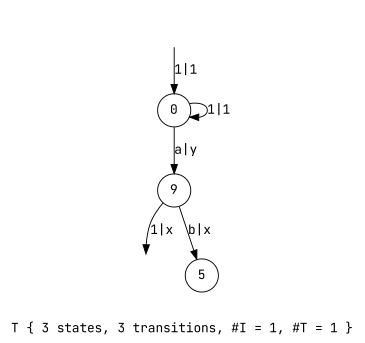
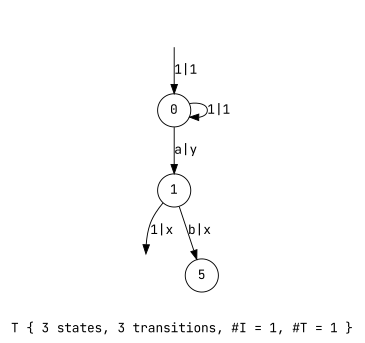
(174, 190) -> (174, 190)
